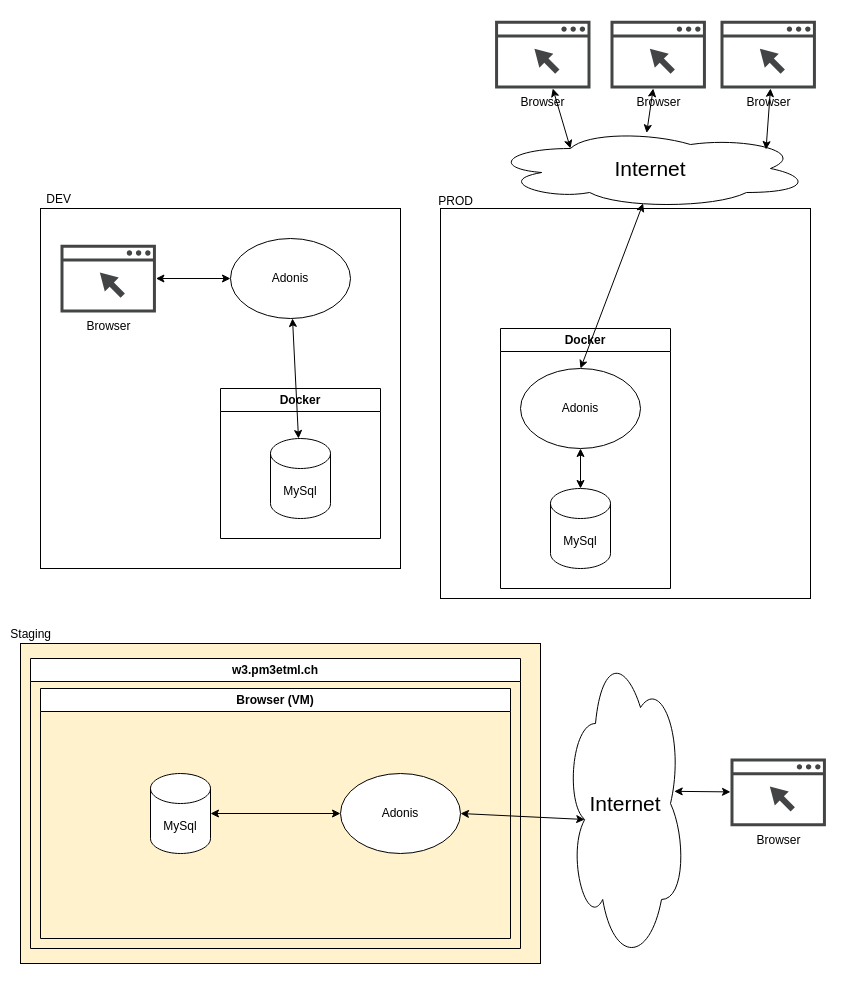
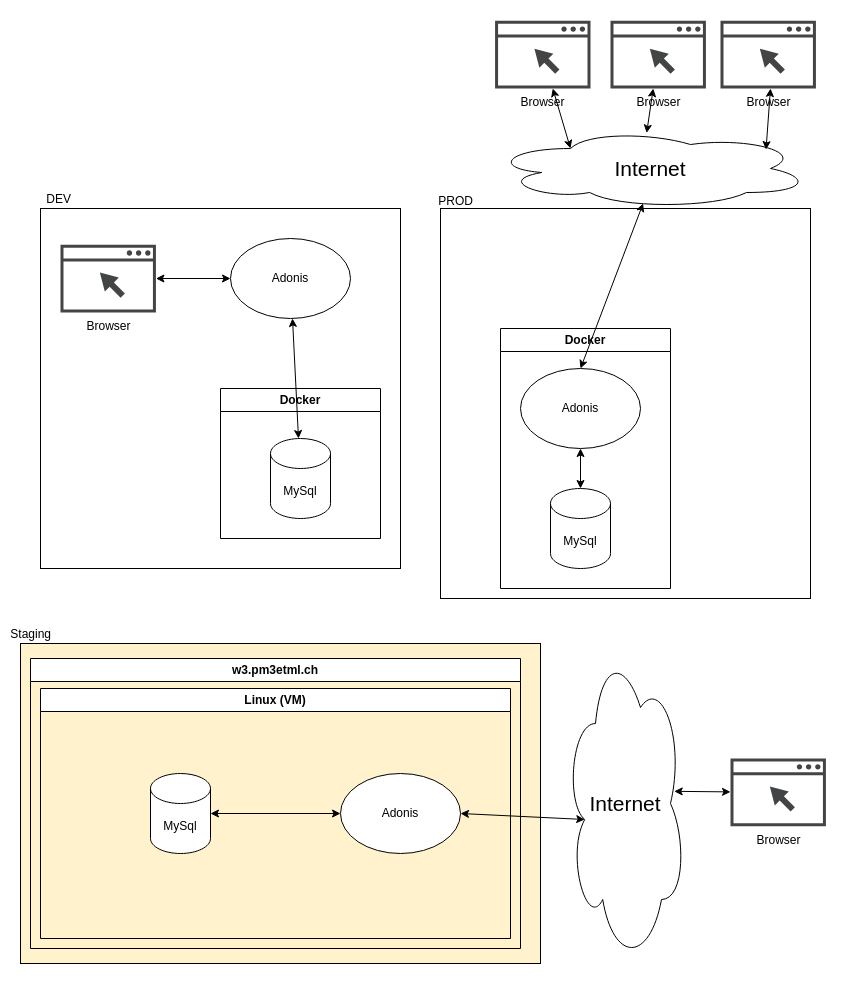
(276, 701) -> (276, 701)
